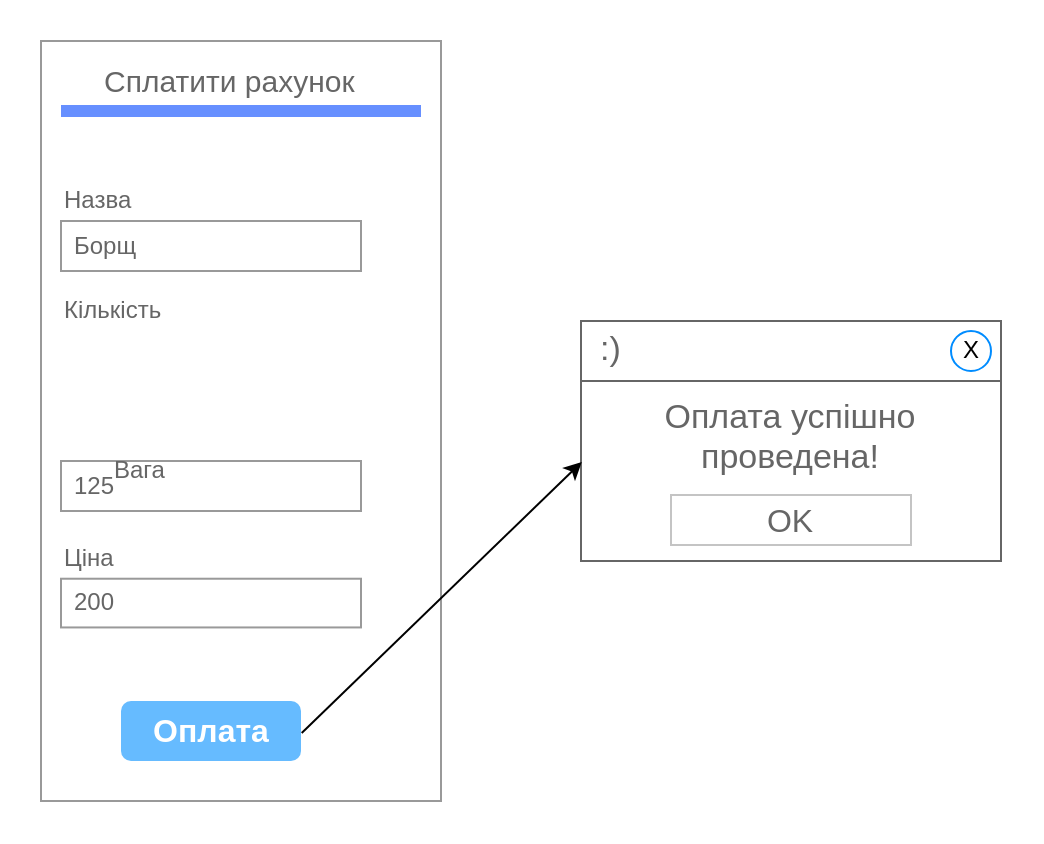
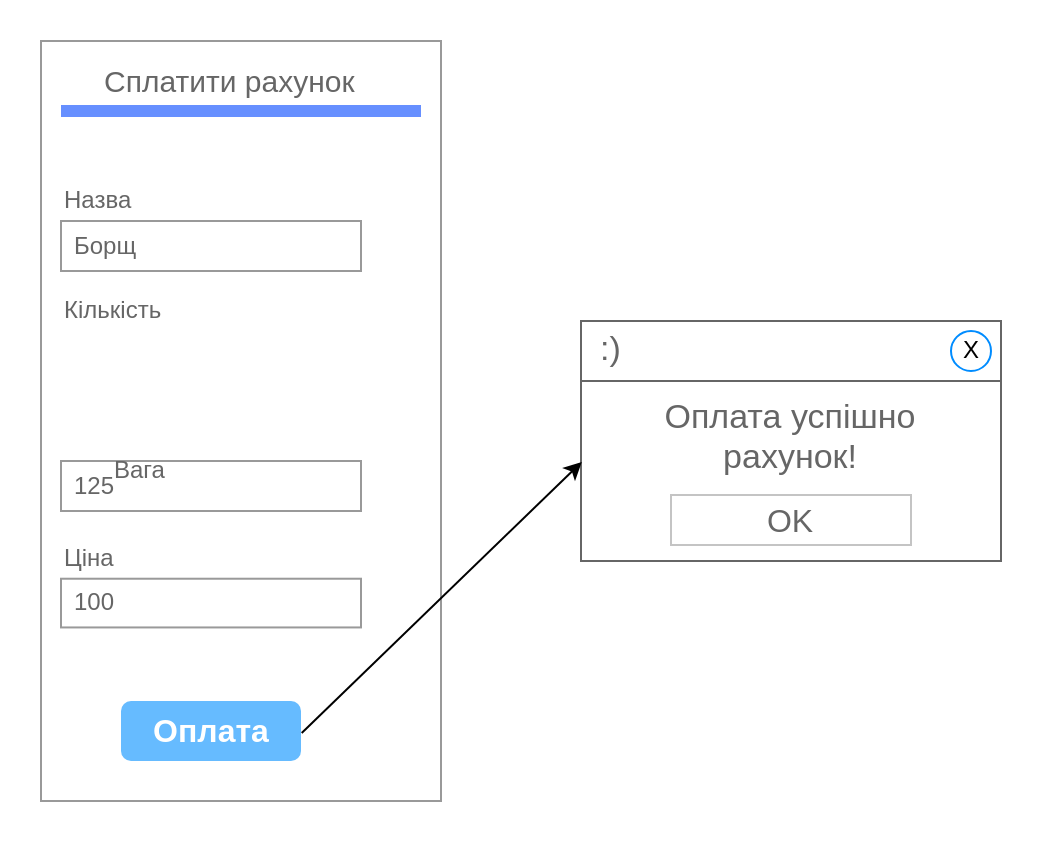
(791, 440) -> (791, 440)
(95, 603) -> (95, 603)
